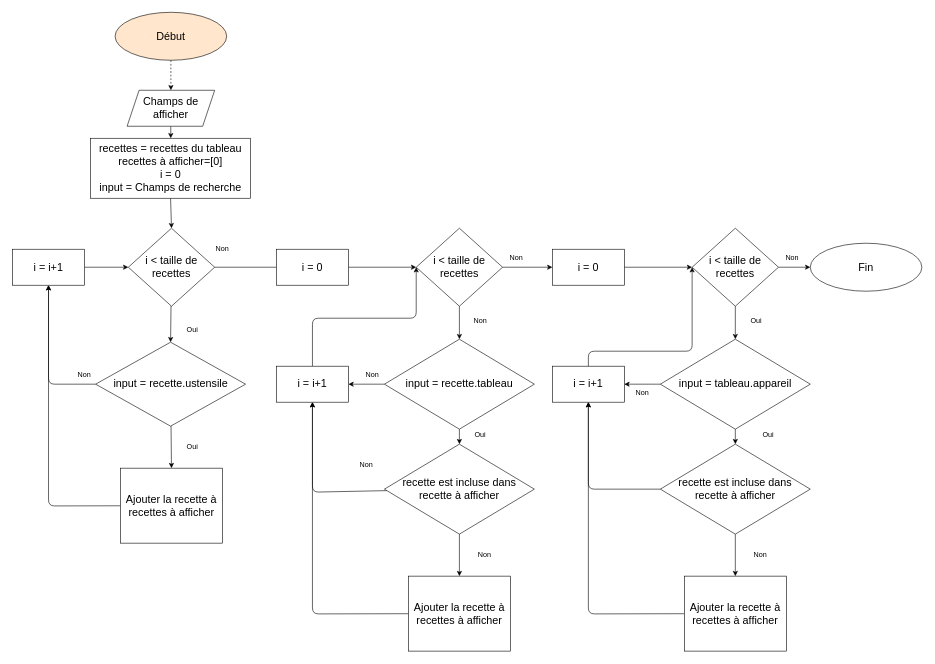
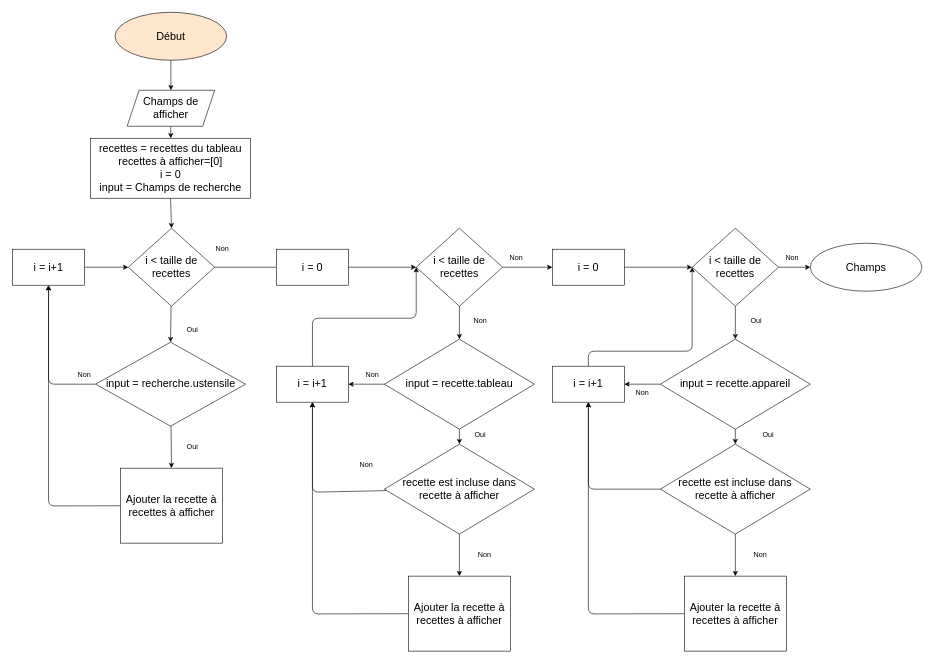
(171, 73) -> (171, 73)
(866, 267) -> (866, 267)
(171, 384) -> (171, 384)
(735, 384) -> (735, 384)
